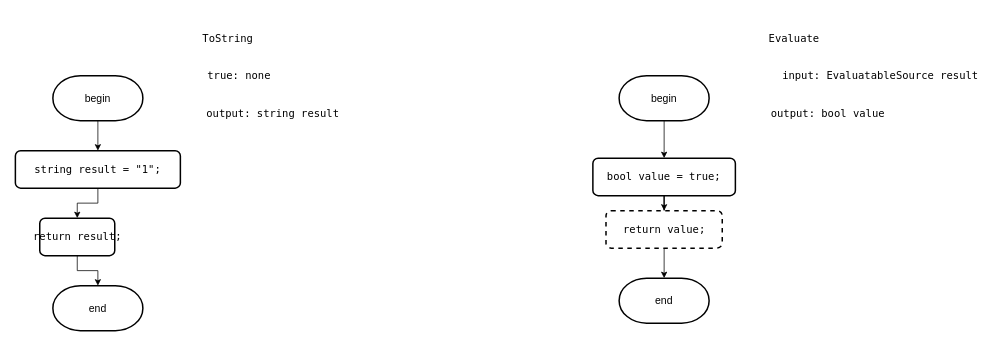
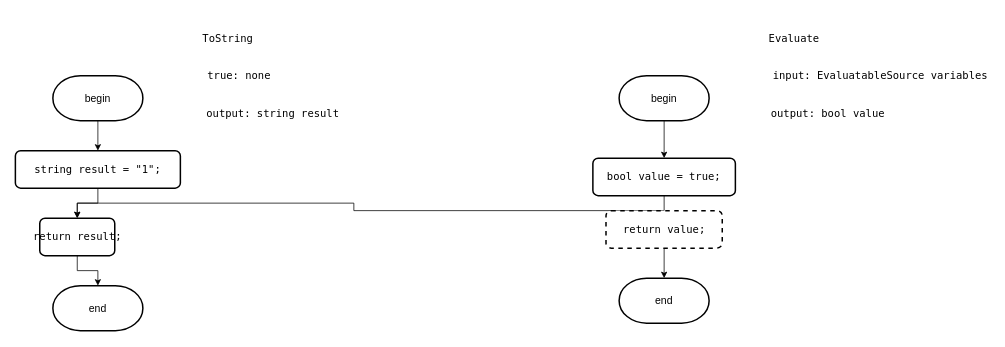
(881, 75) -> (881, 75)
(664, 210) -> (508, 210)
